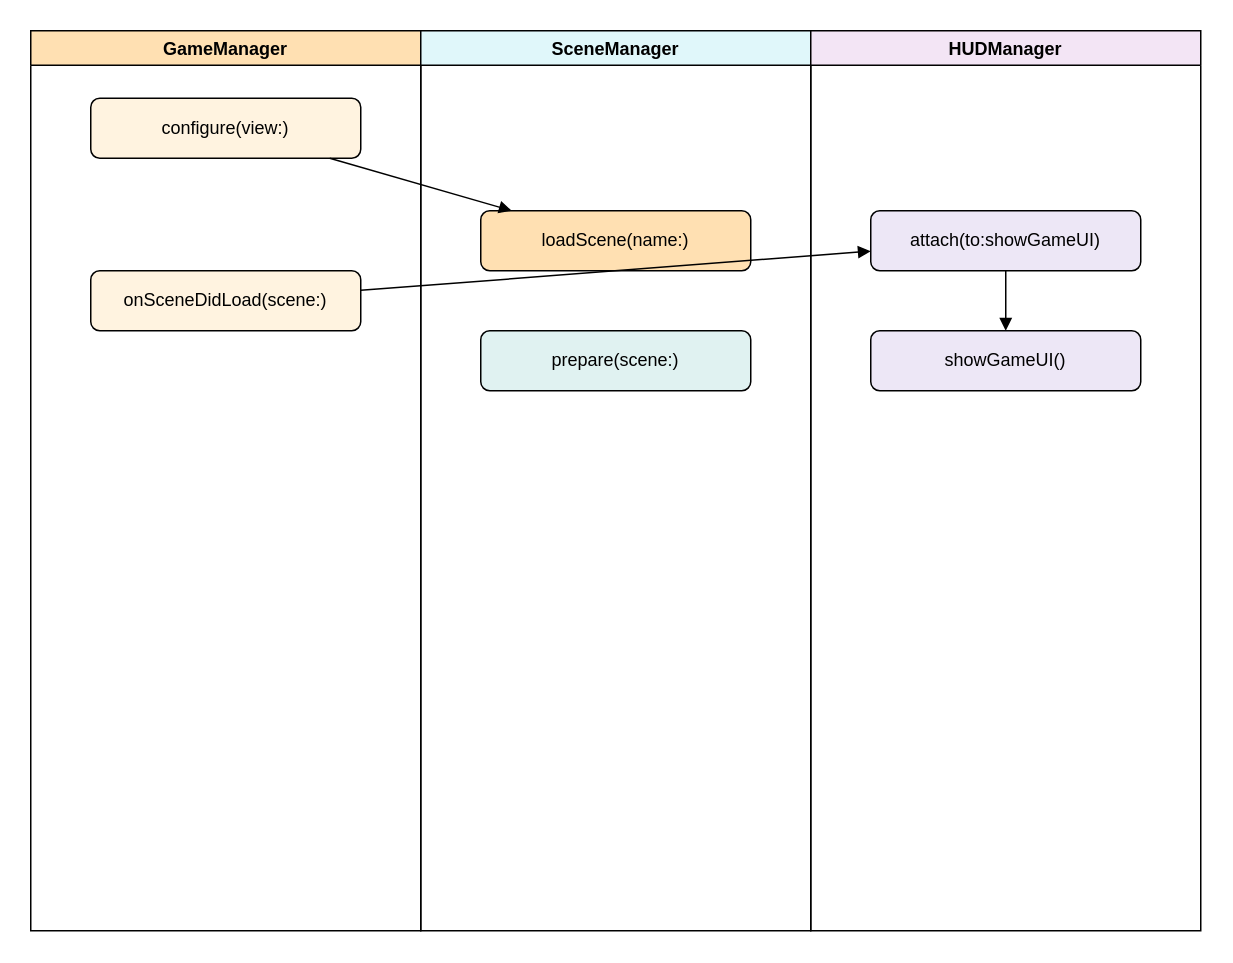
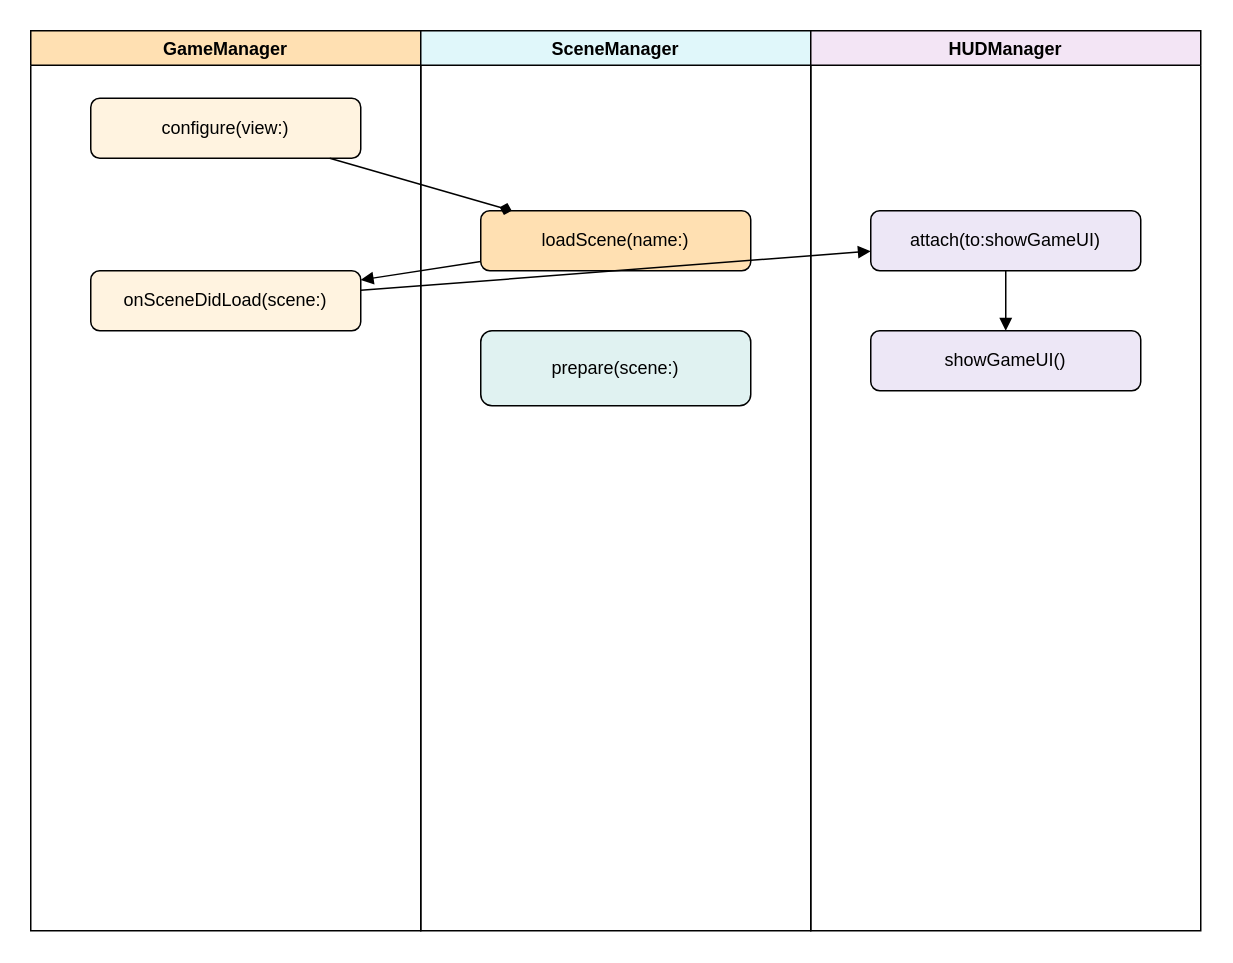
(498, 207) -> (499, 207)
none -> (427, 270)
(616, 361) -> (616, 368)
